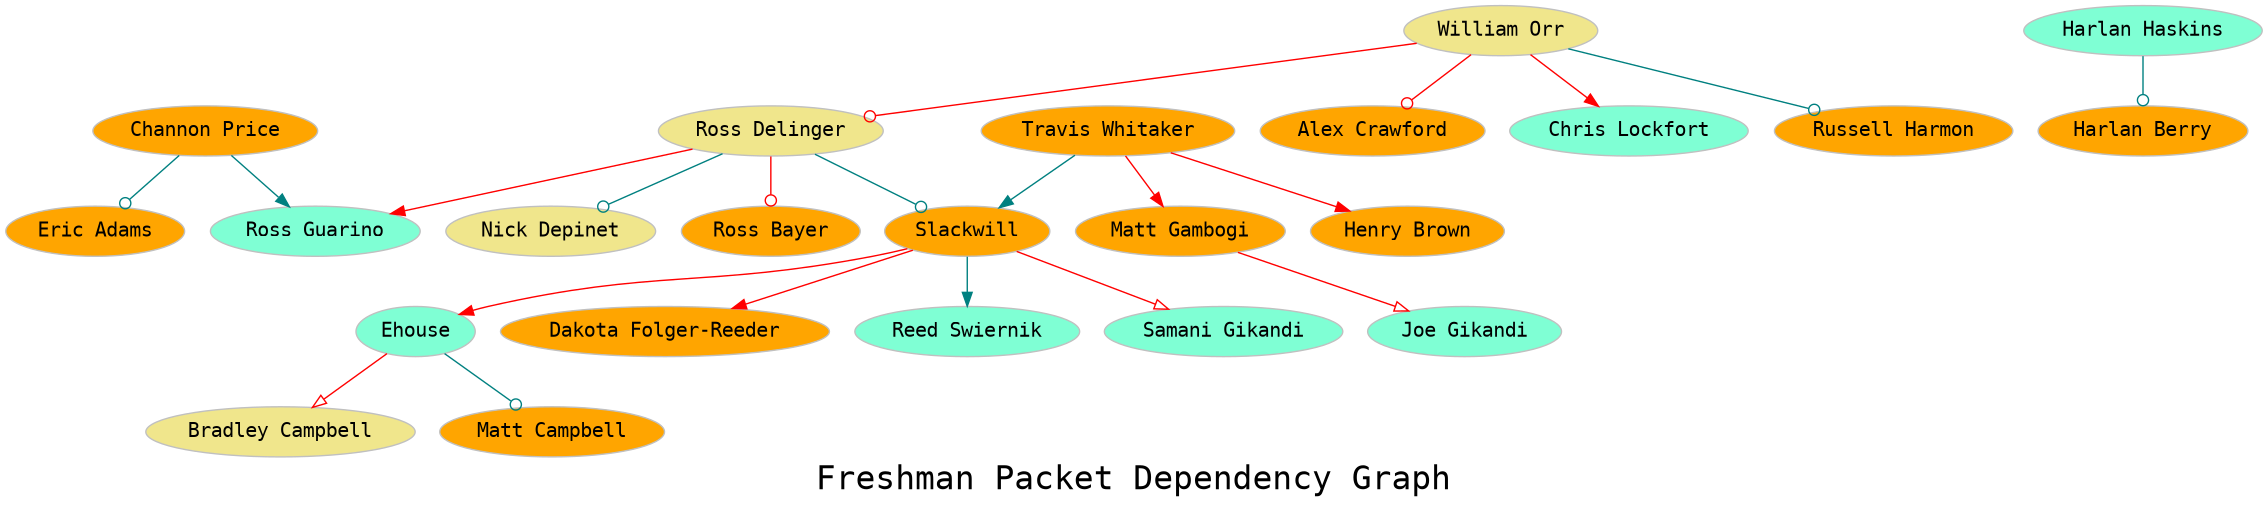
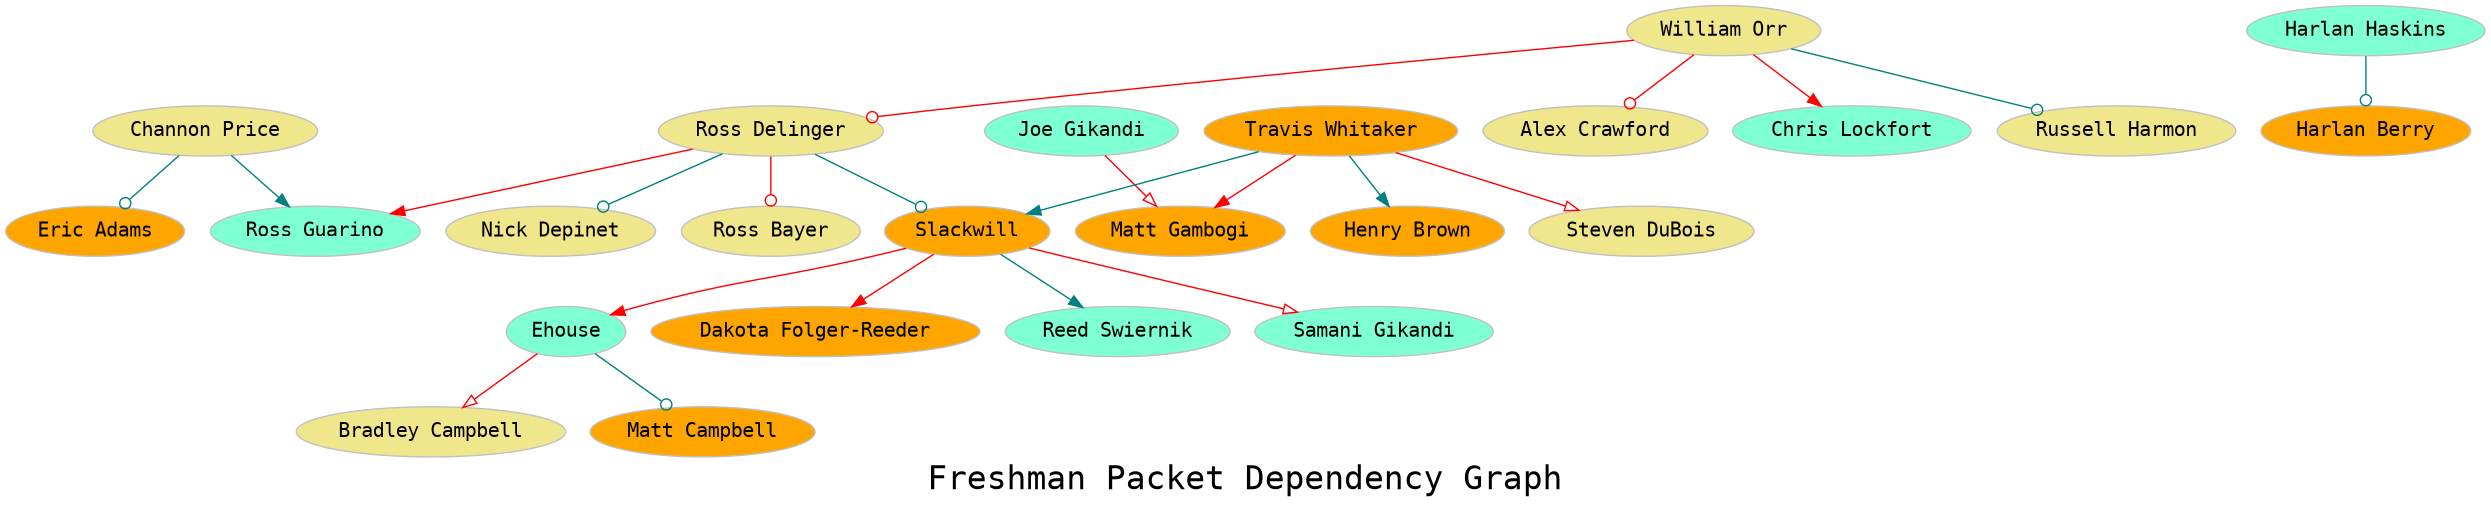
(205, 131) -> (205, 131)
(1373, 131) -> (1595, 131)
(1894, 131) -> (2116, 131)
(1253, 180) -> (1365, 176)
(771, 231) -> (771, 231)
none -> (1641, 231)
(1317, 279) -> (1126, 176)
